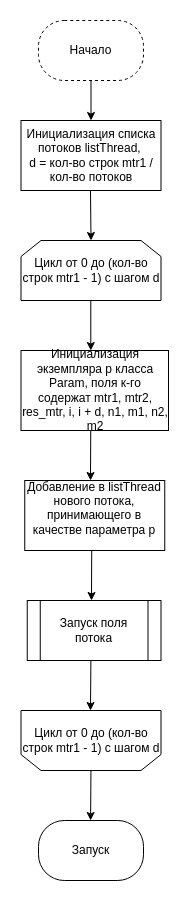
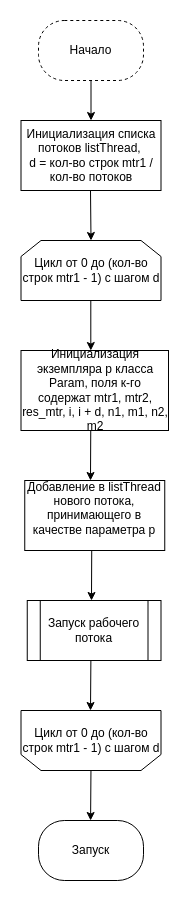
(94, 631) -> (94, 631)
